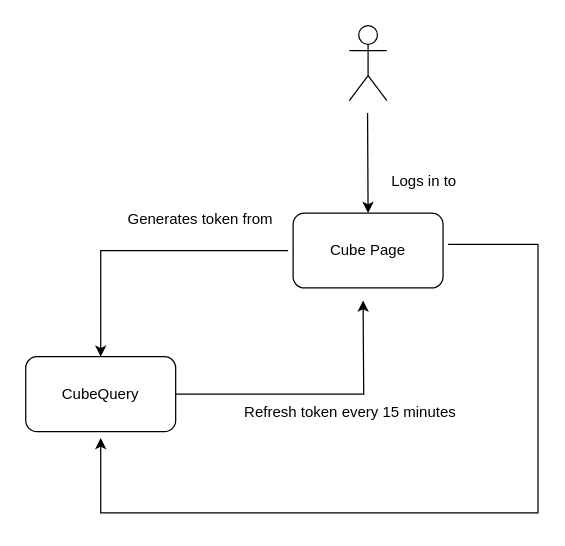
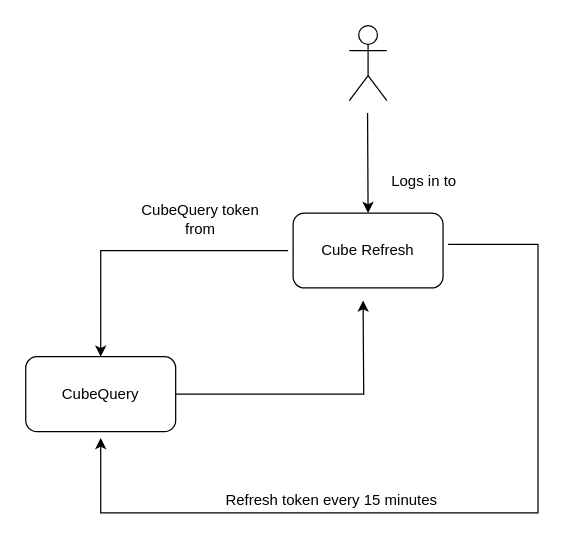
(201, 219) -> (201, 219)
(368, 251) -> (368, 251)
(351, 413) -> (332, 501)
